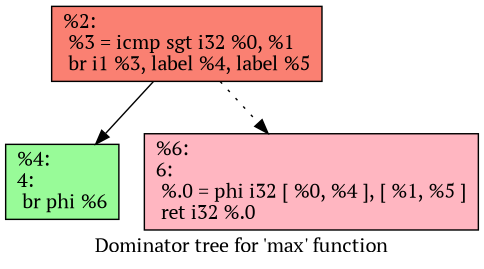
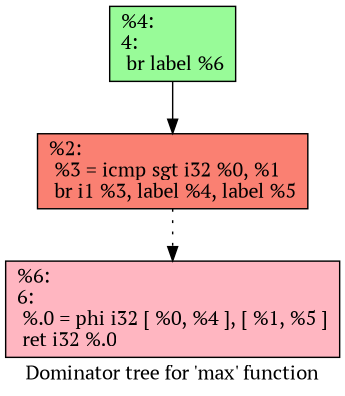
(130, 107) -> (173, 101)
(62, 202) -> (173, 64)
